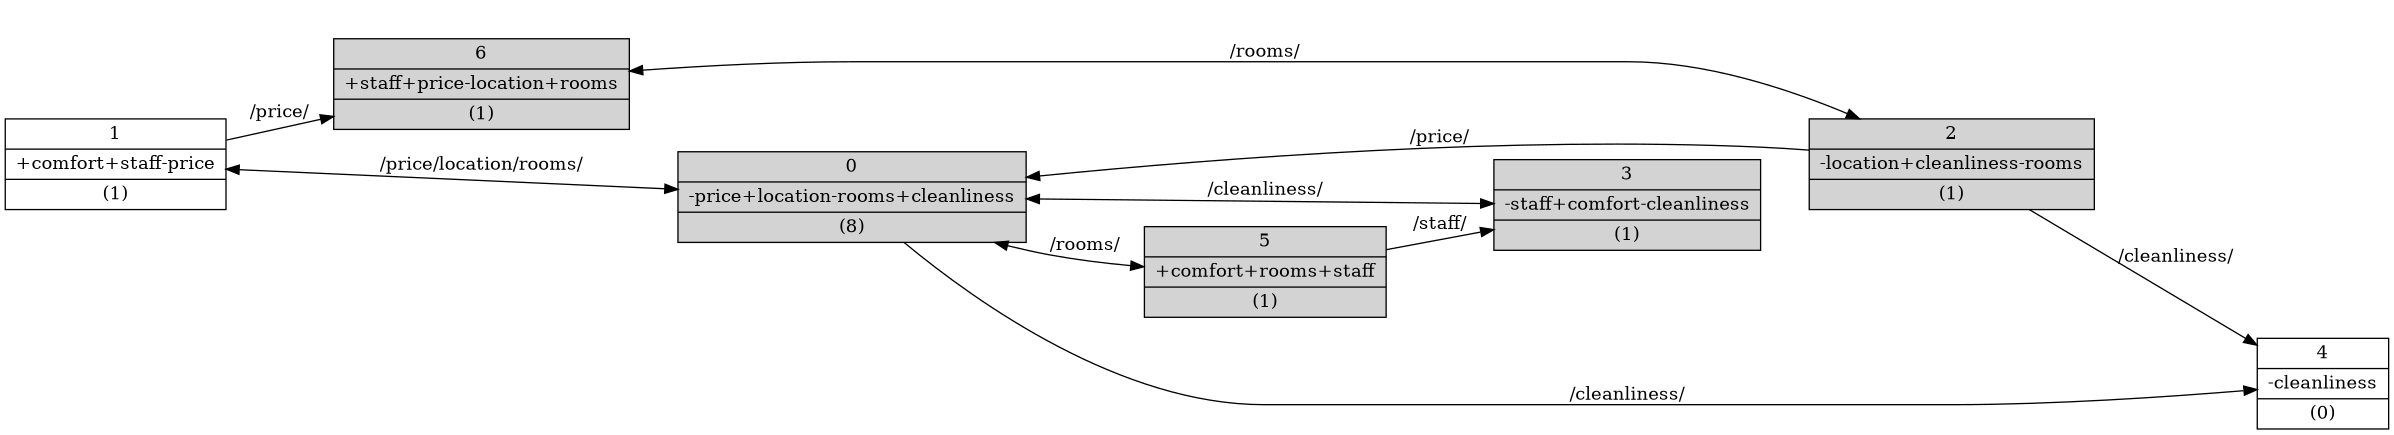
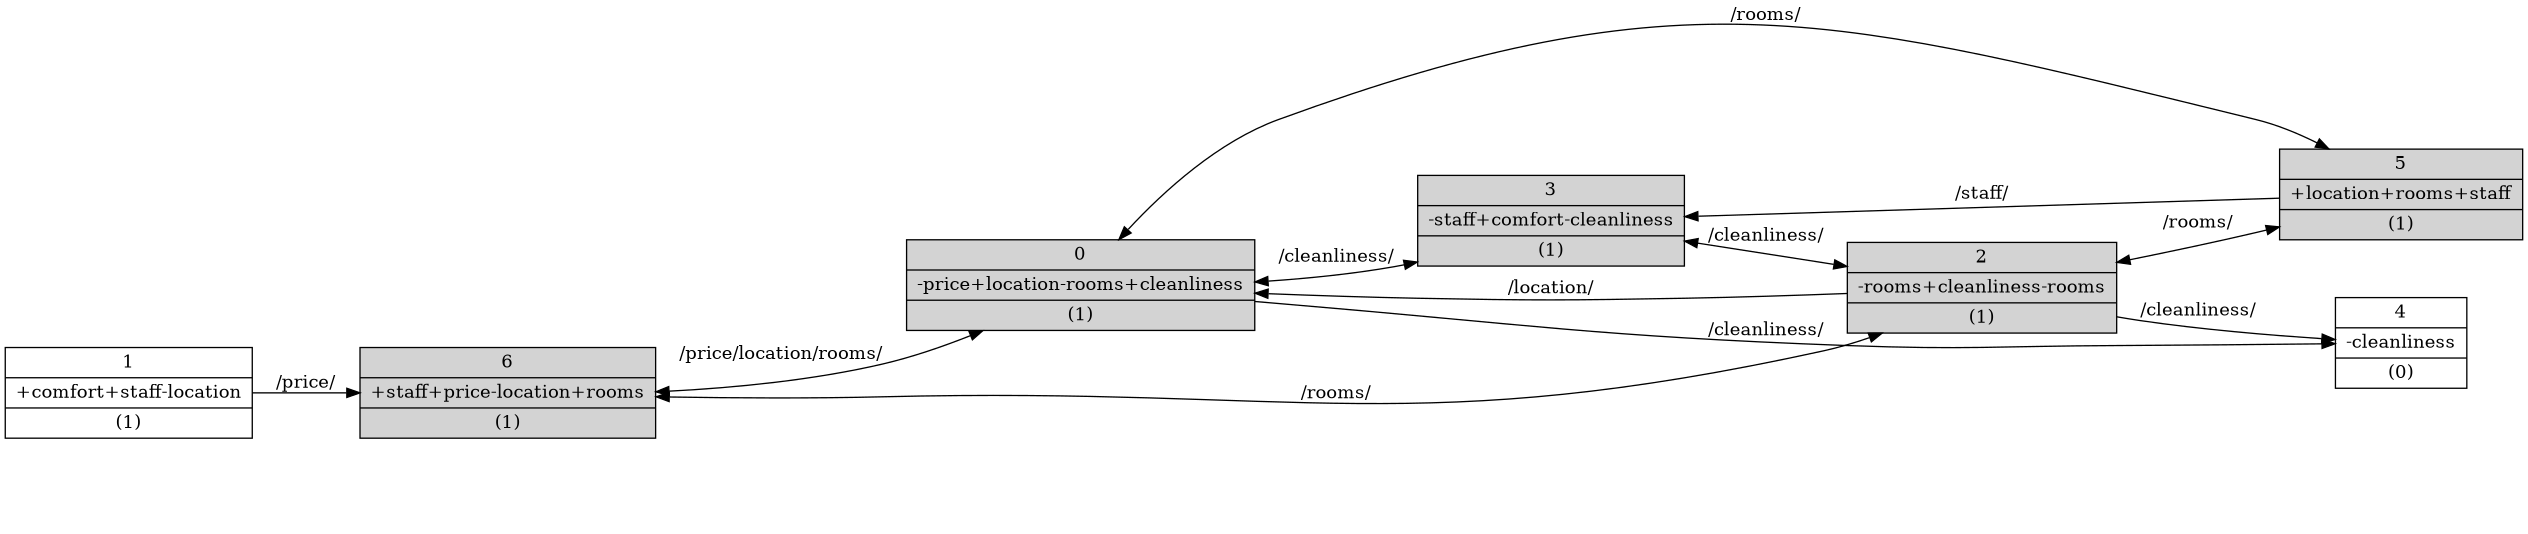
(1440, 137) -> (1551, 288)
(116, 164) -> (129, 392)
(1952, 164) -> (1982, 287)
(452, 179) -> (822, 376)
(852, 227) -> (1081, 315)
none -> (2198, 245)
none -> (1766, 254)
(1265, 271) -> (2401, 194)
